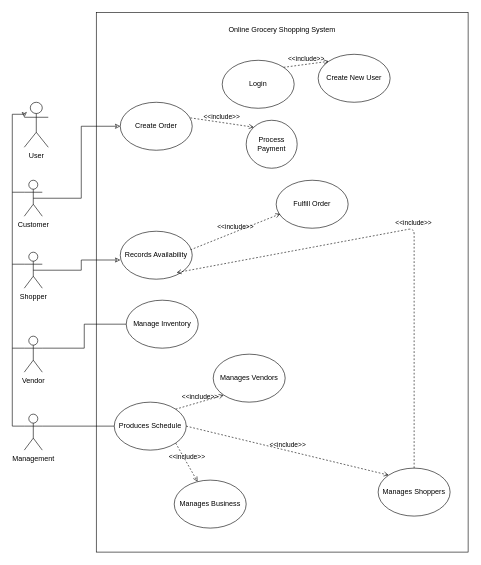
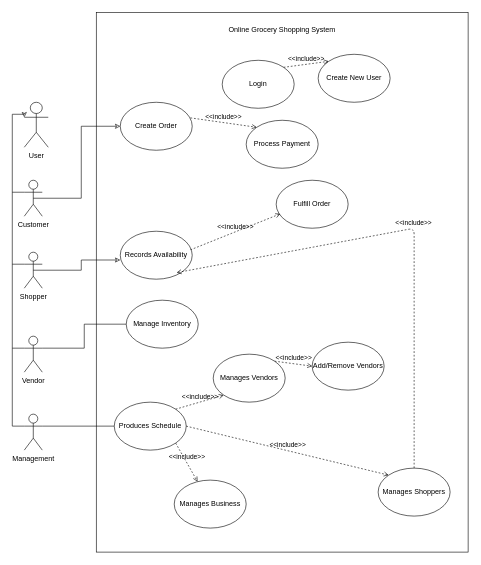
(272, 144) -> (282, 144)
none -> (293, 364)
none -> (348, 366)
